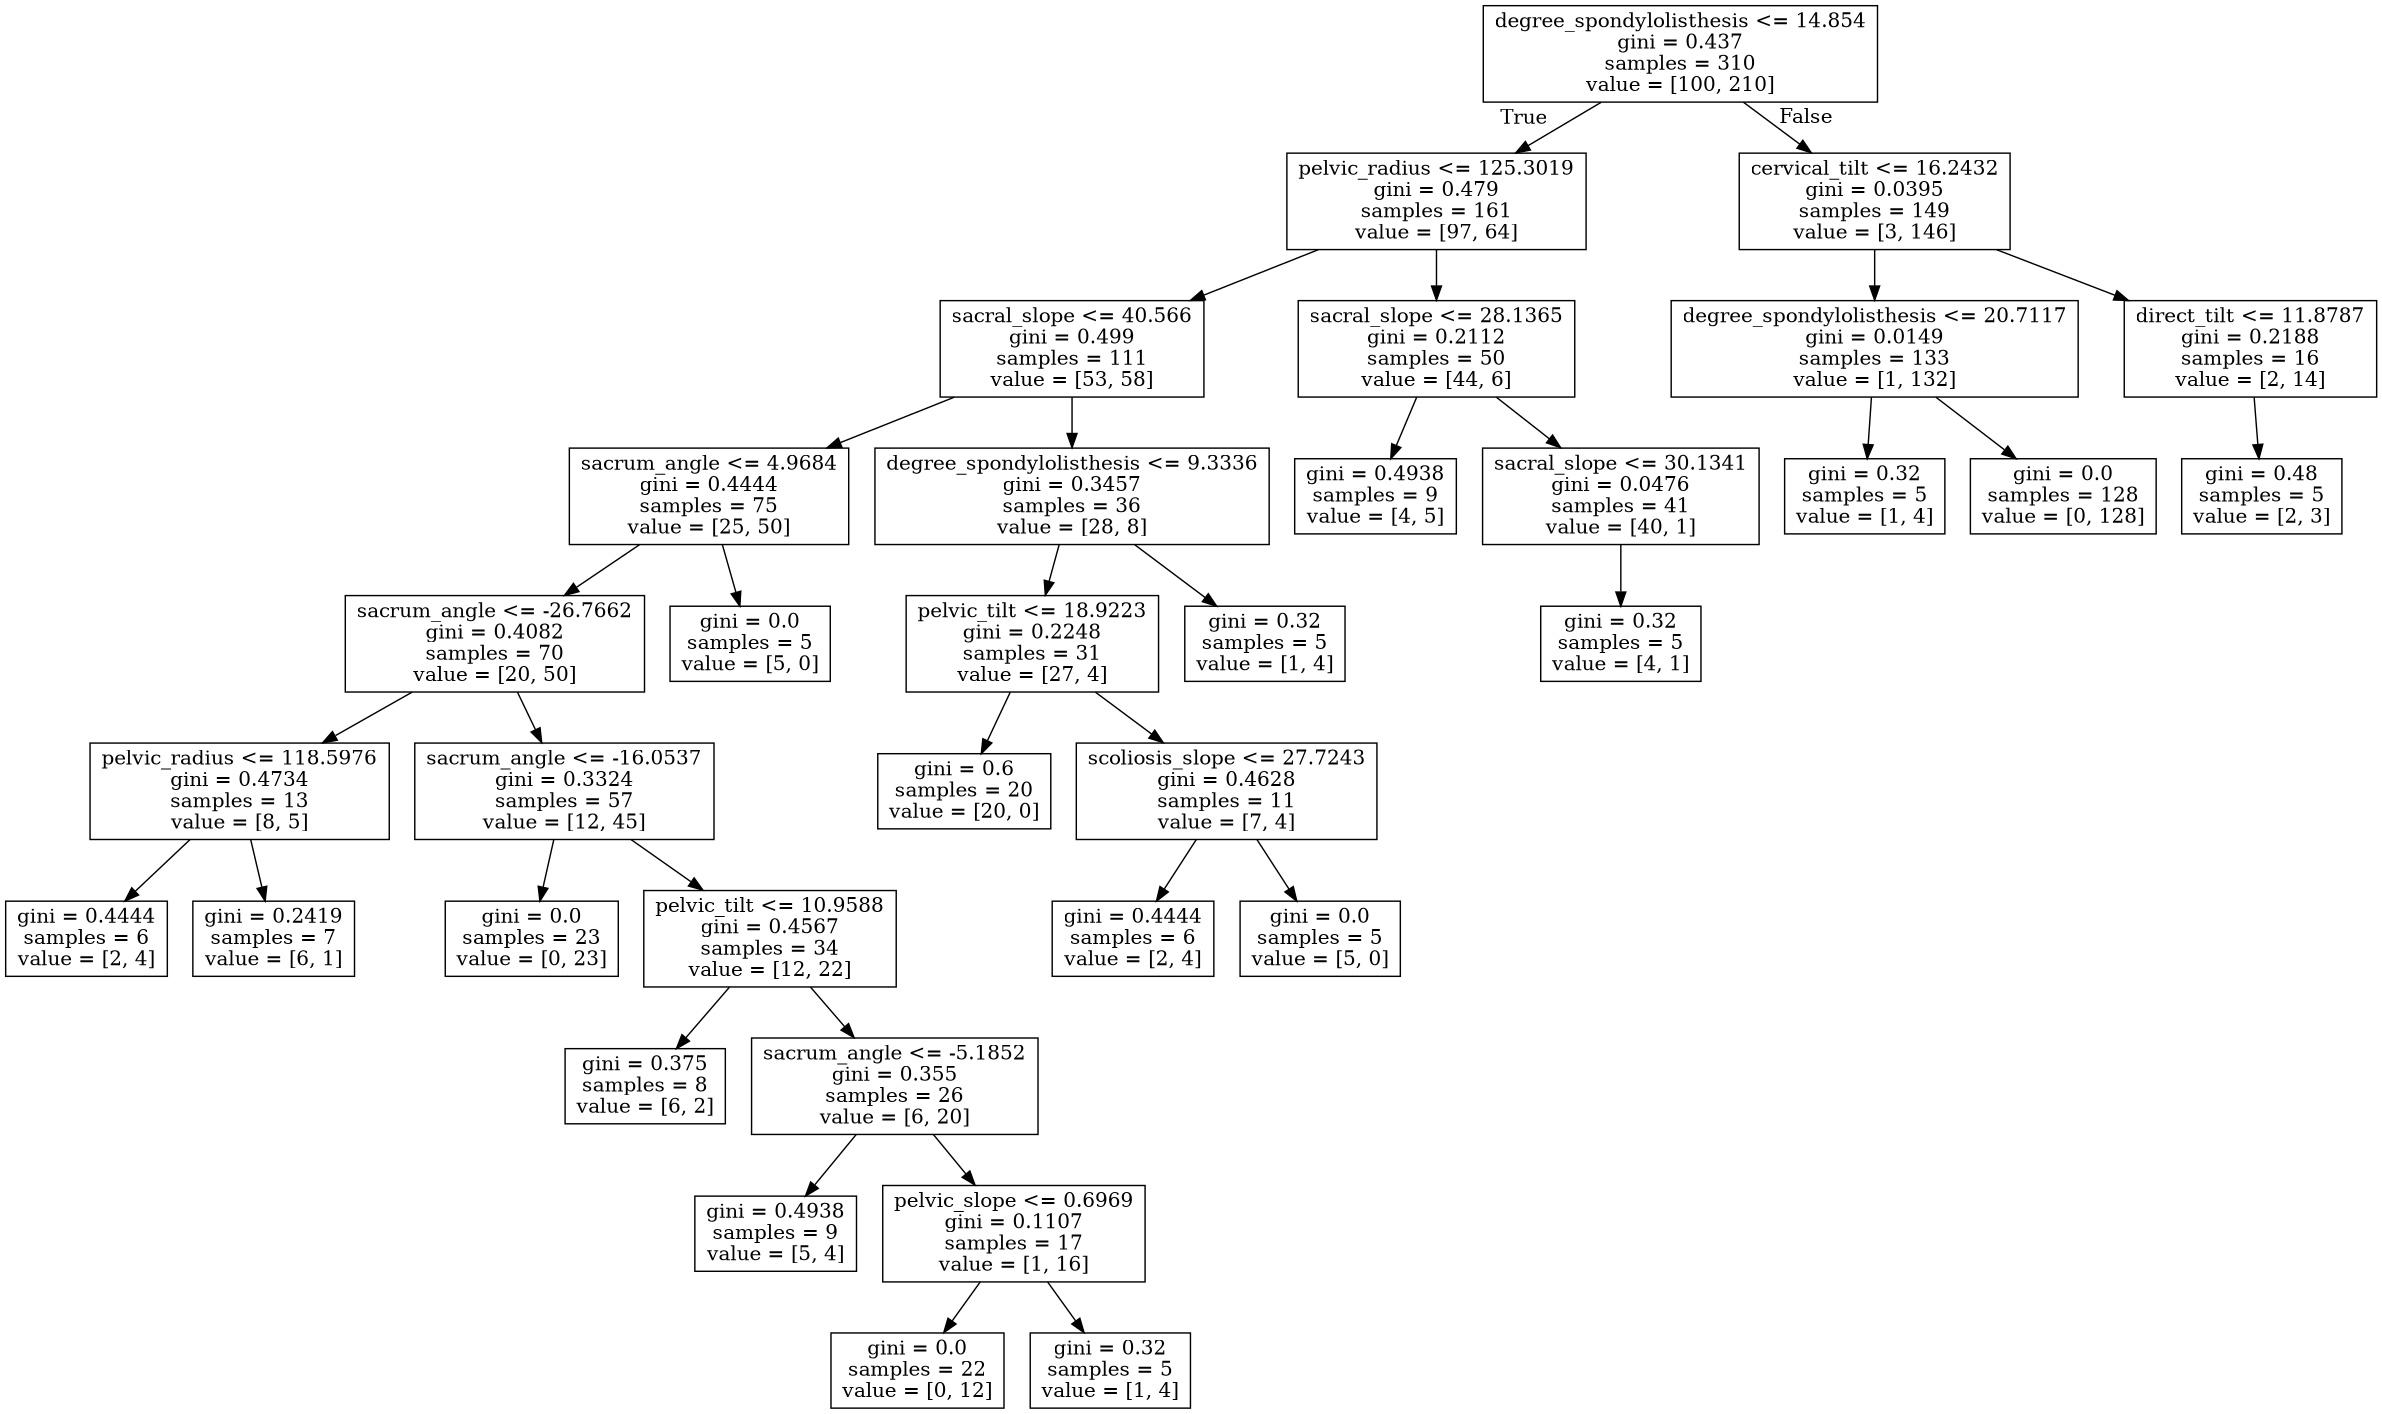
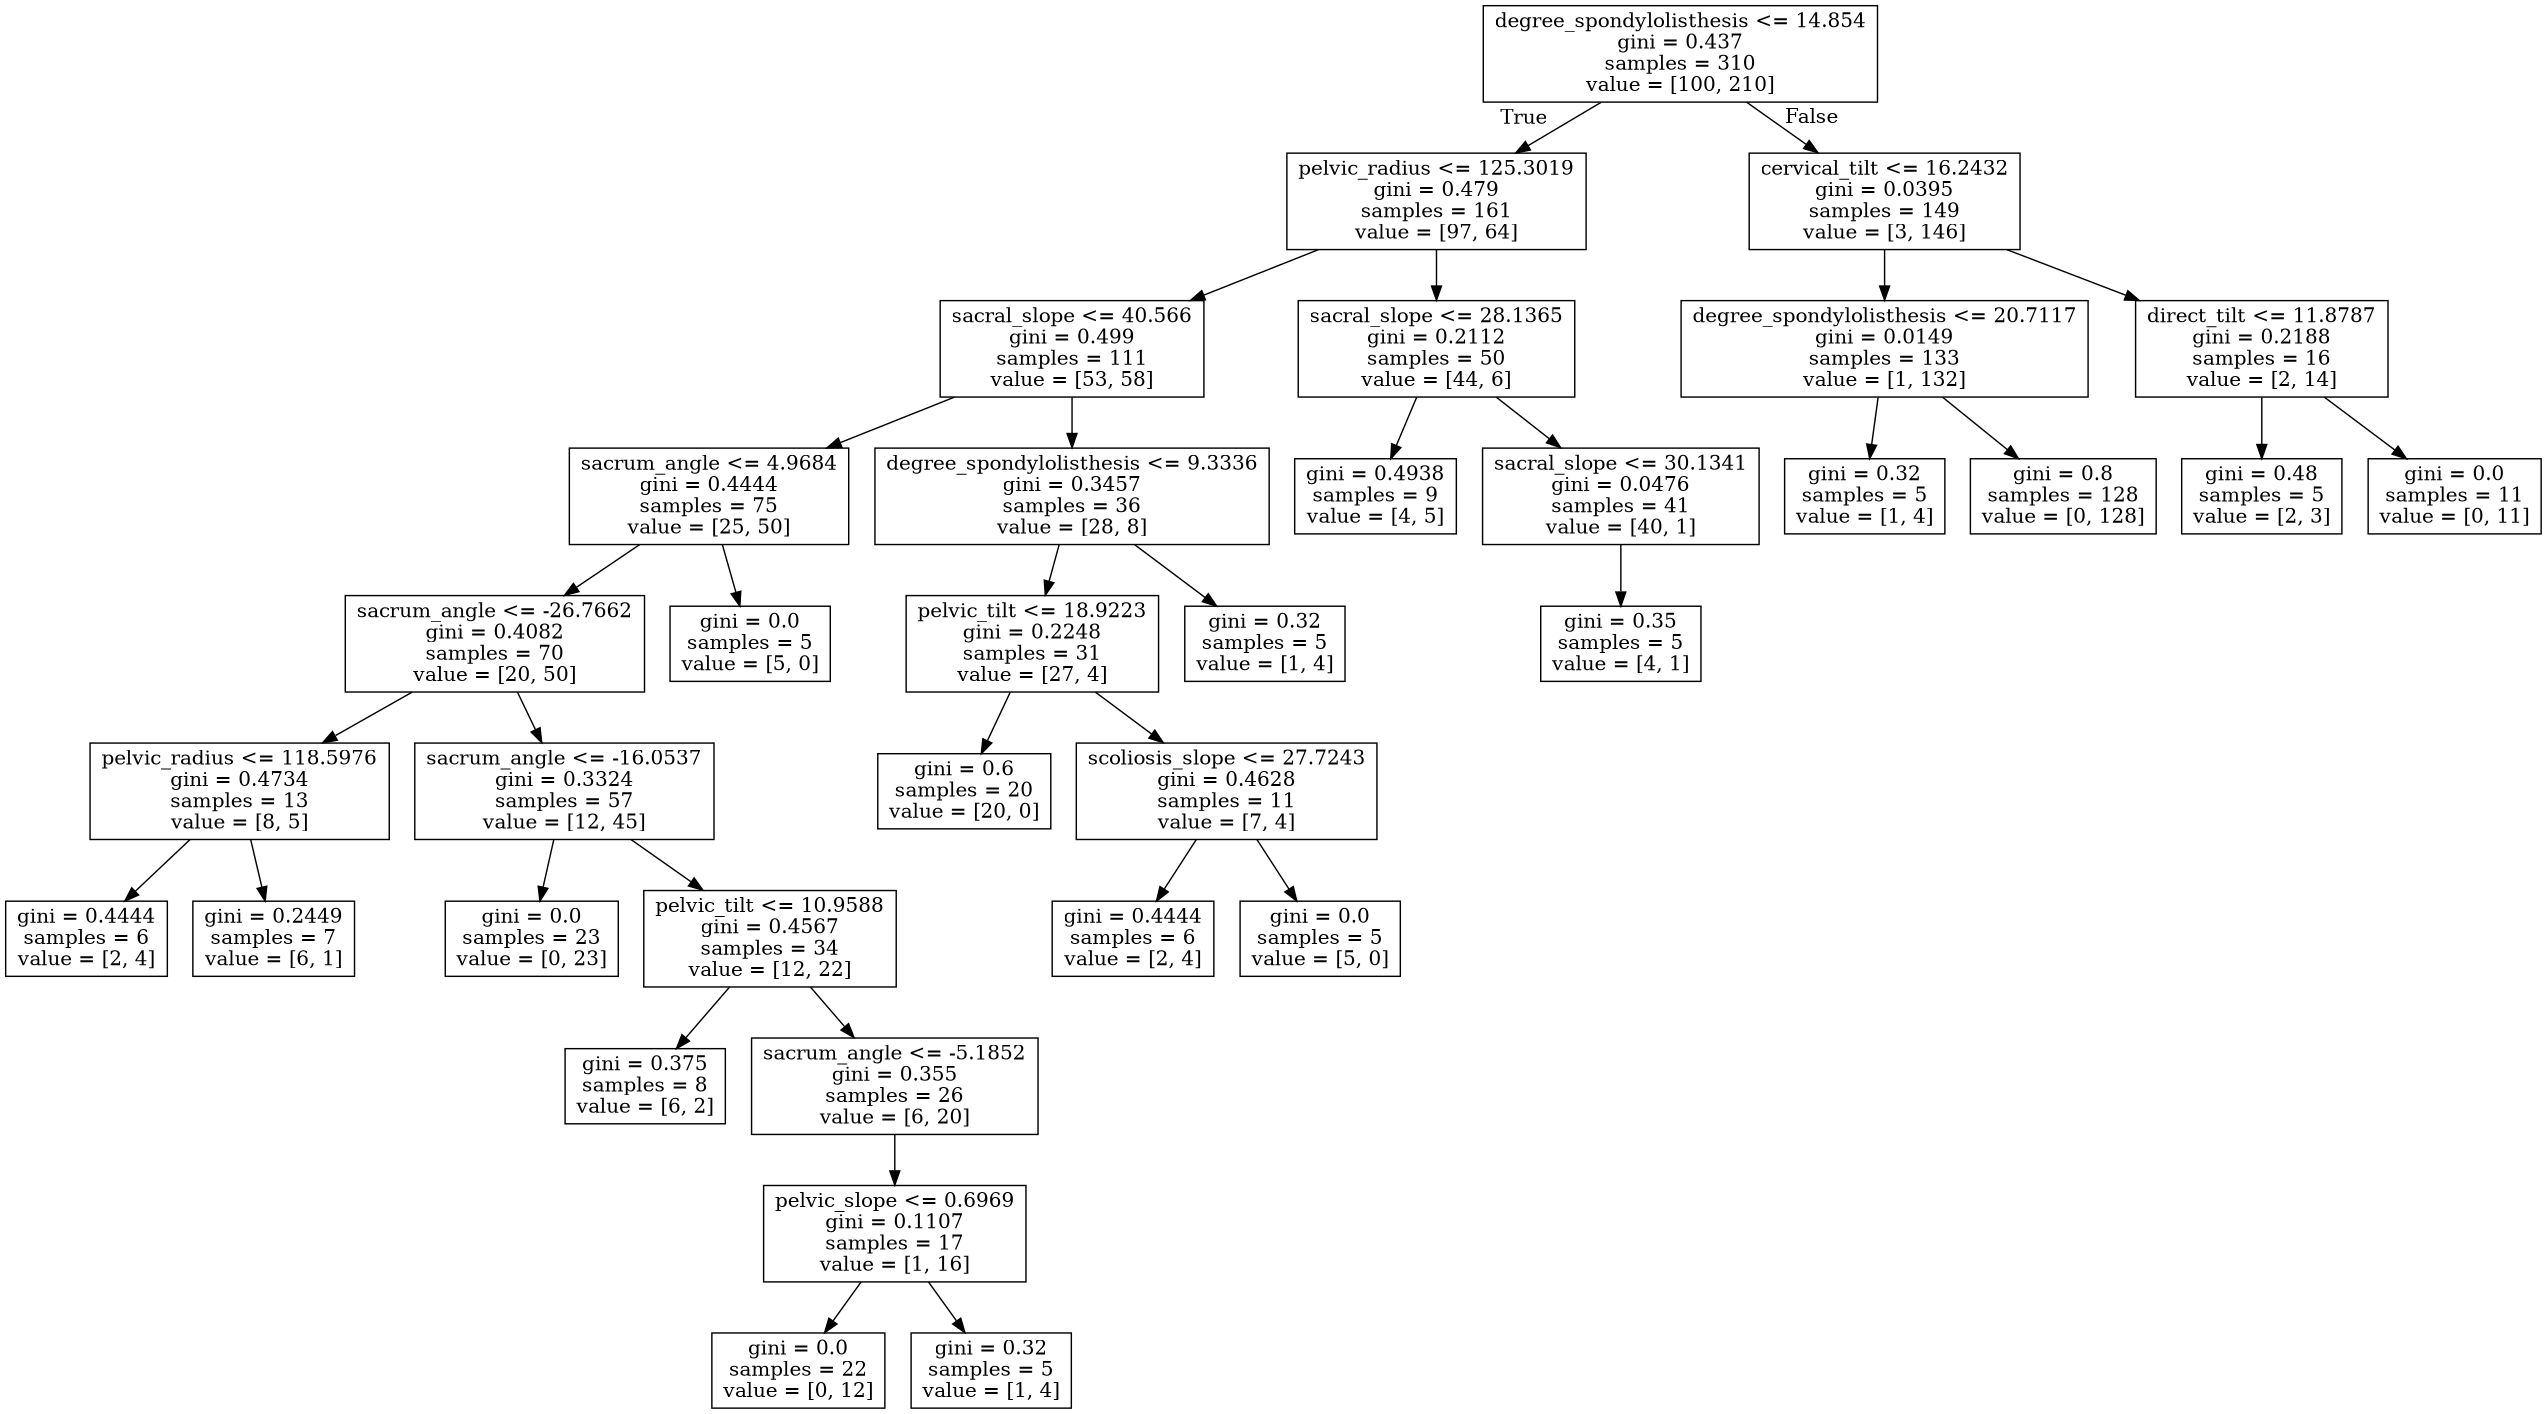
(2063, 496) -> (2063, 496)
none -> (2455, 496)
(1621, 644) -> (1621, 644)
(274, 939) -> (274, 939)
(776, 1234) -> none
